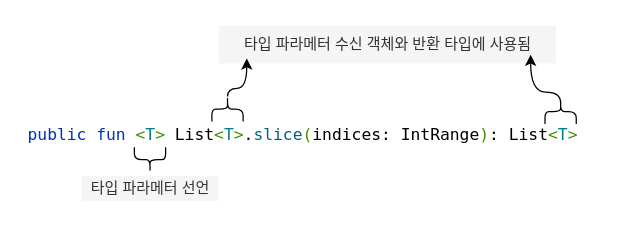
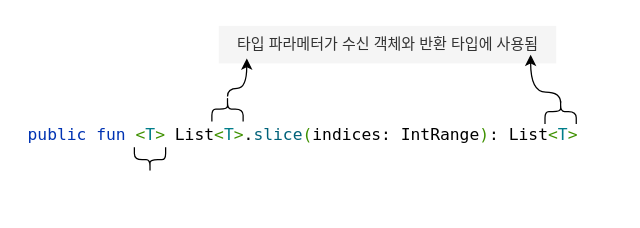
(388, 44) -> (388, 44)
(150, 188) -> none
